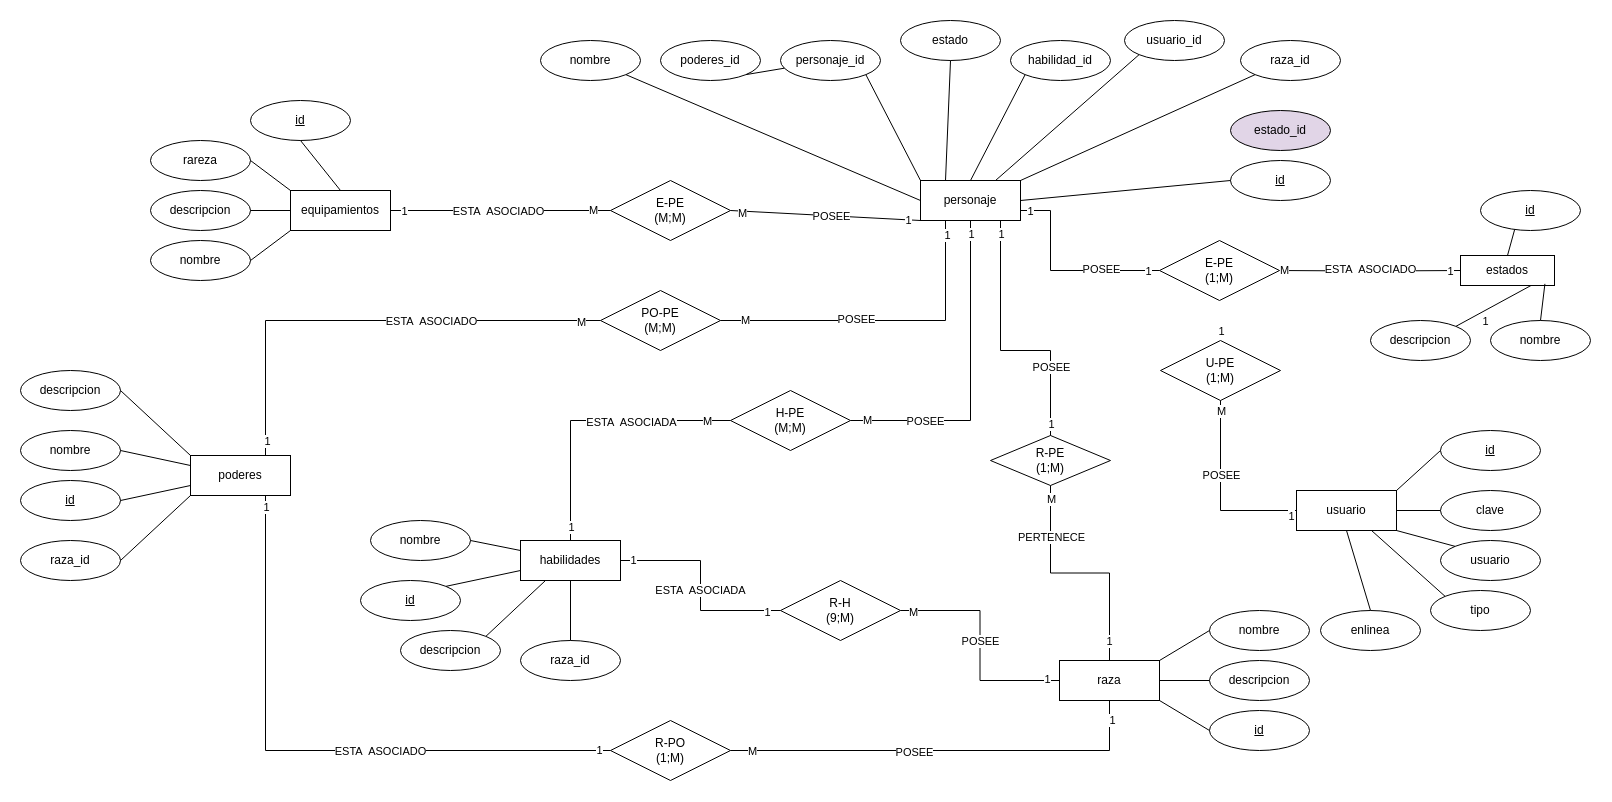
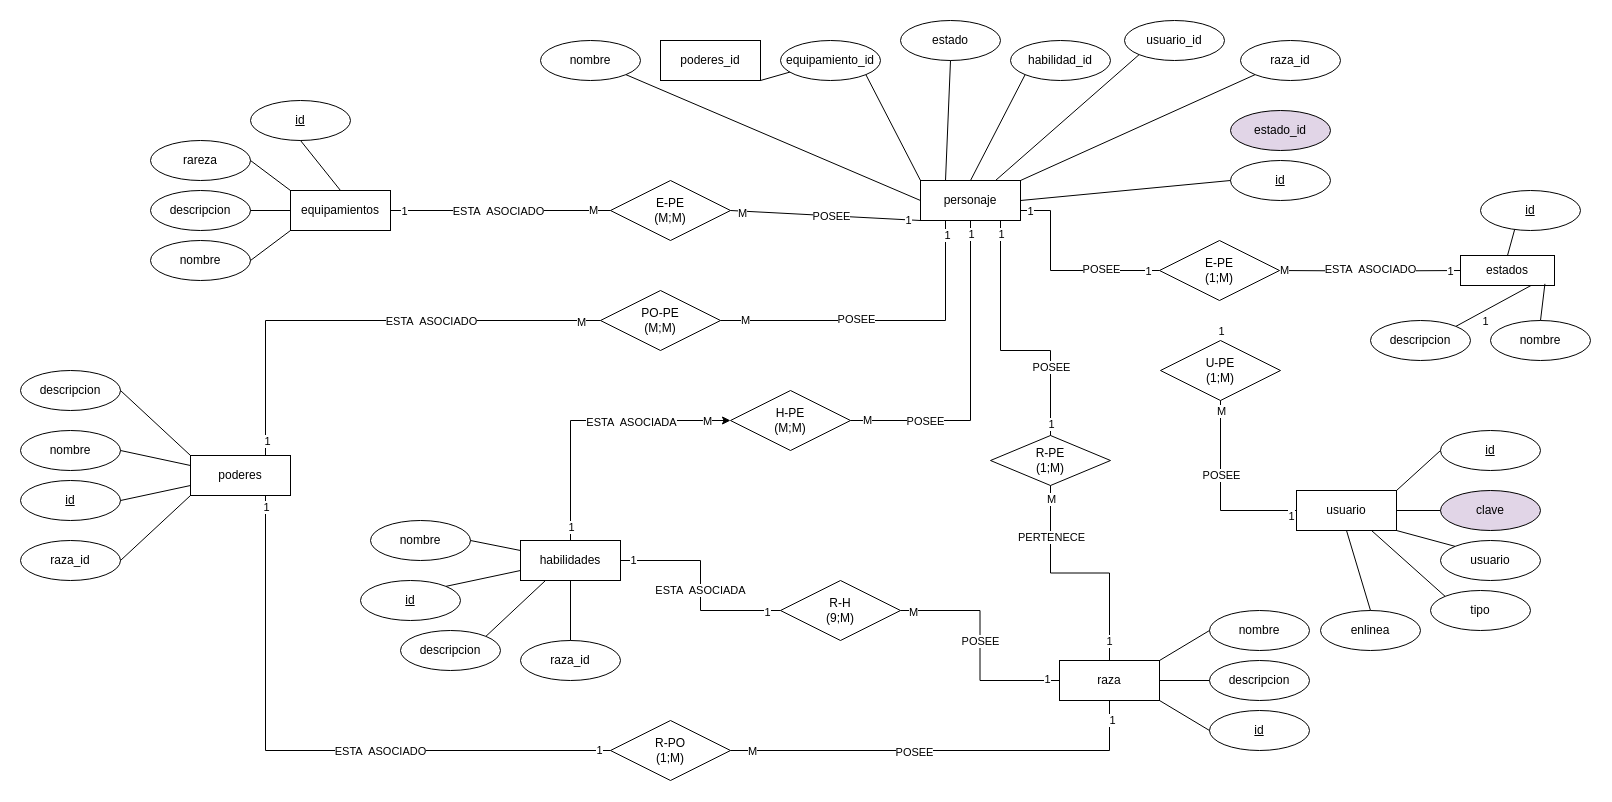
(711, 61) -> (711, 61)
(831, 61) -> (831, 61)
(725, 421) -> (722, 421)
(1491, 511) -> (1491, 511)
